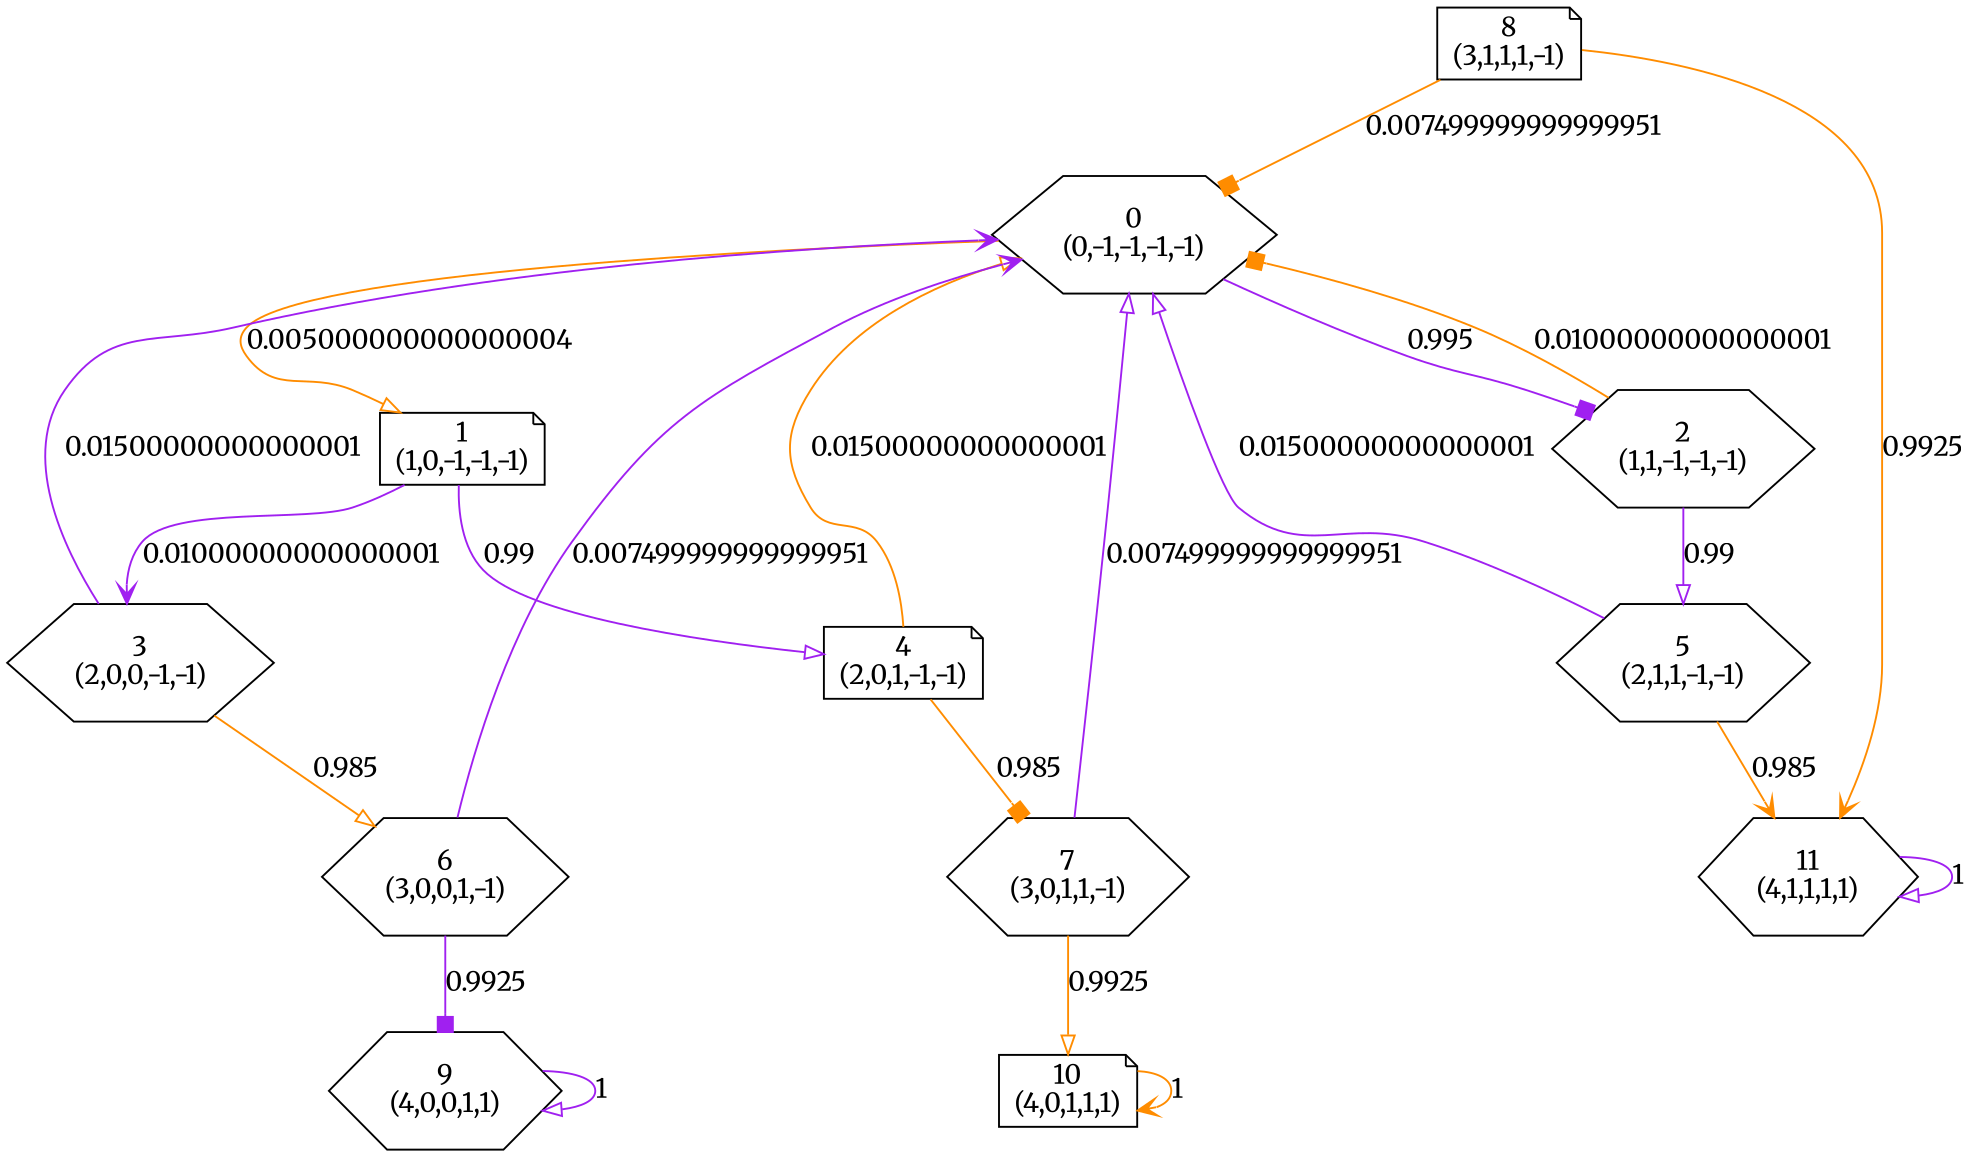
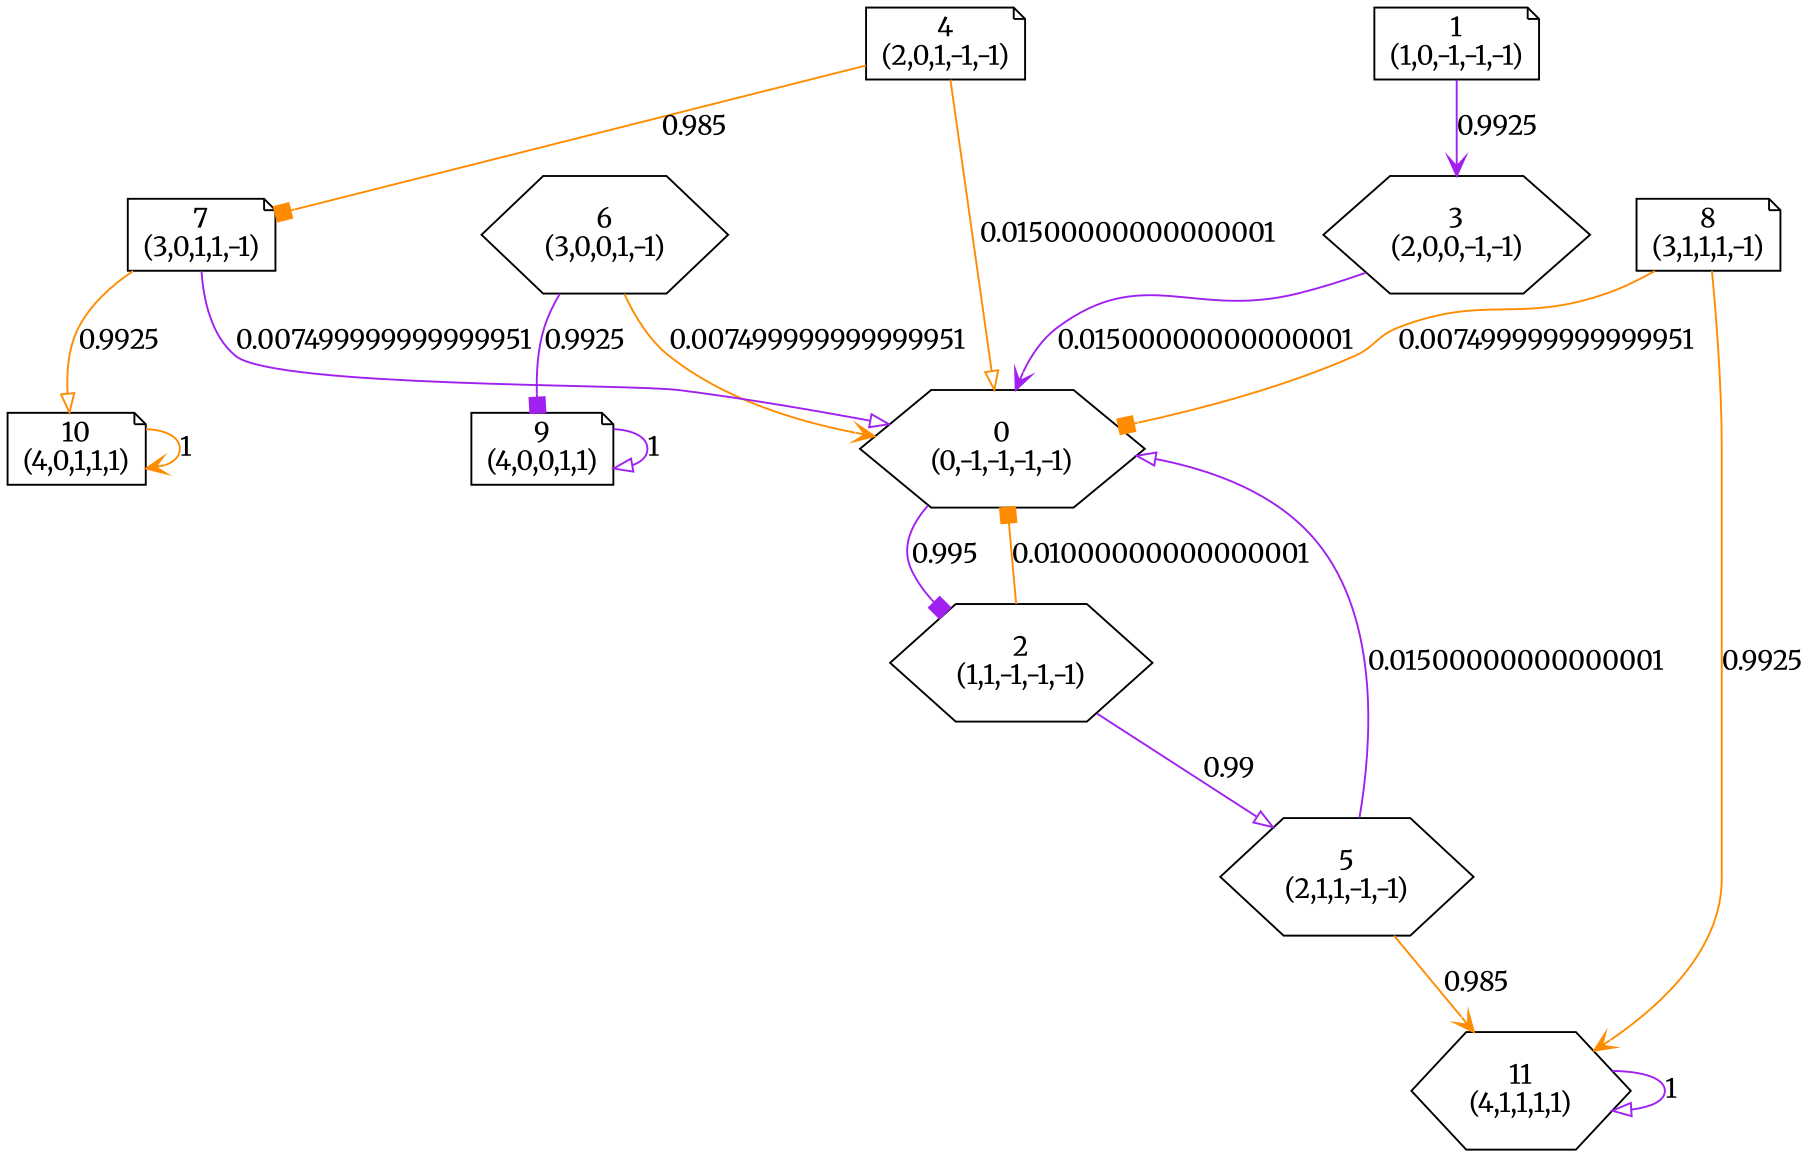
(529, 269) -> none
(642, 455) -> (704, 379)
(291, 556) -> (1497, 128)
(595, 618) -> none
(287, 766) -> none
(1068, 877) -> (202, 235)
(445, 1091) -> (542, 449)
